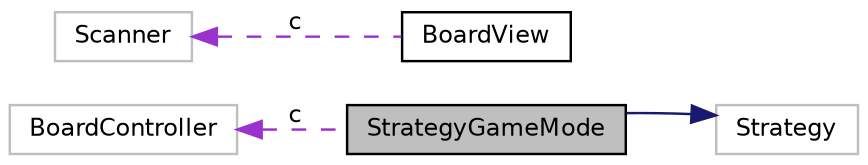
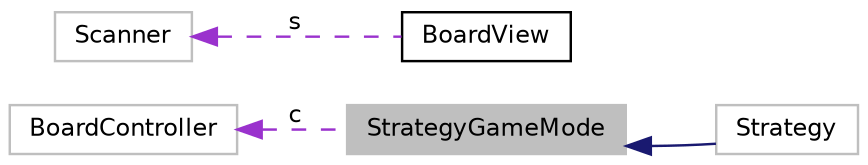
(292, 23) -> (292, 23)
(659, 113) -> (684, 145)
(486, 130) -> (486, 130)
